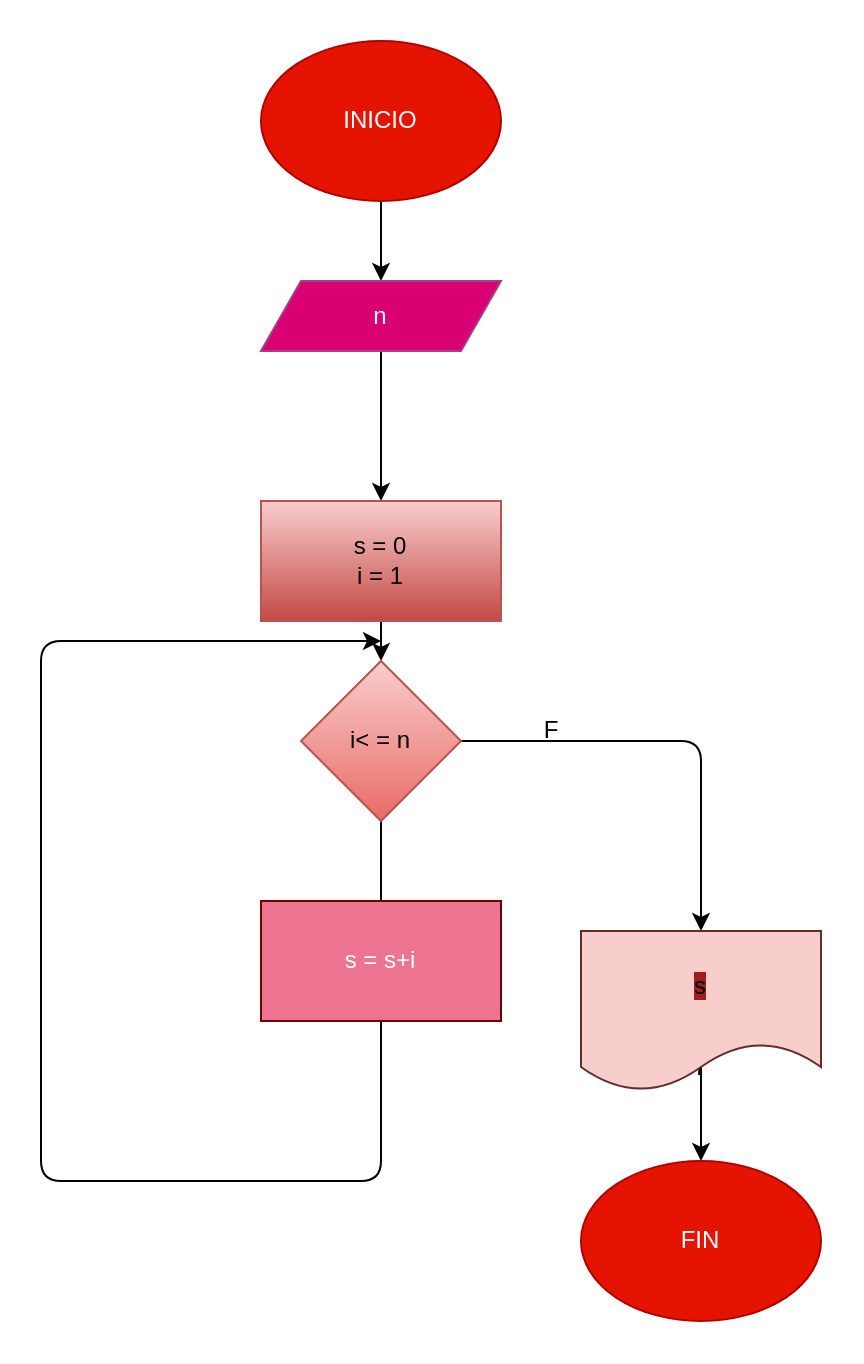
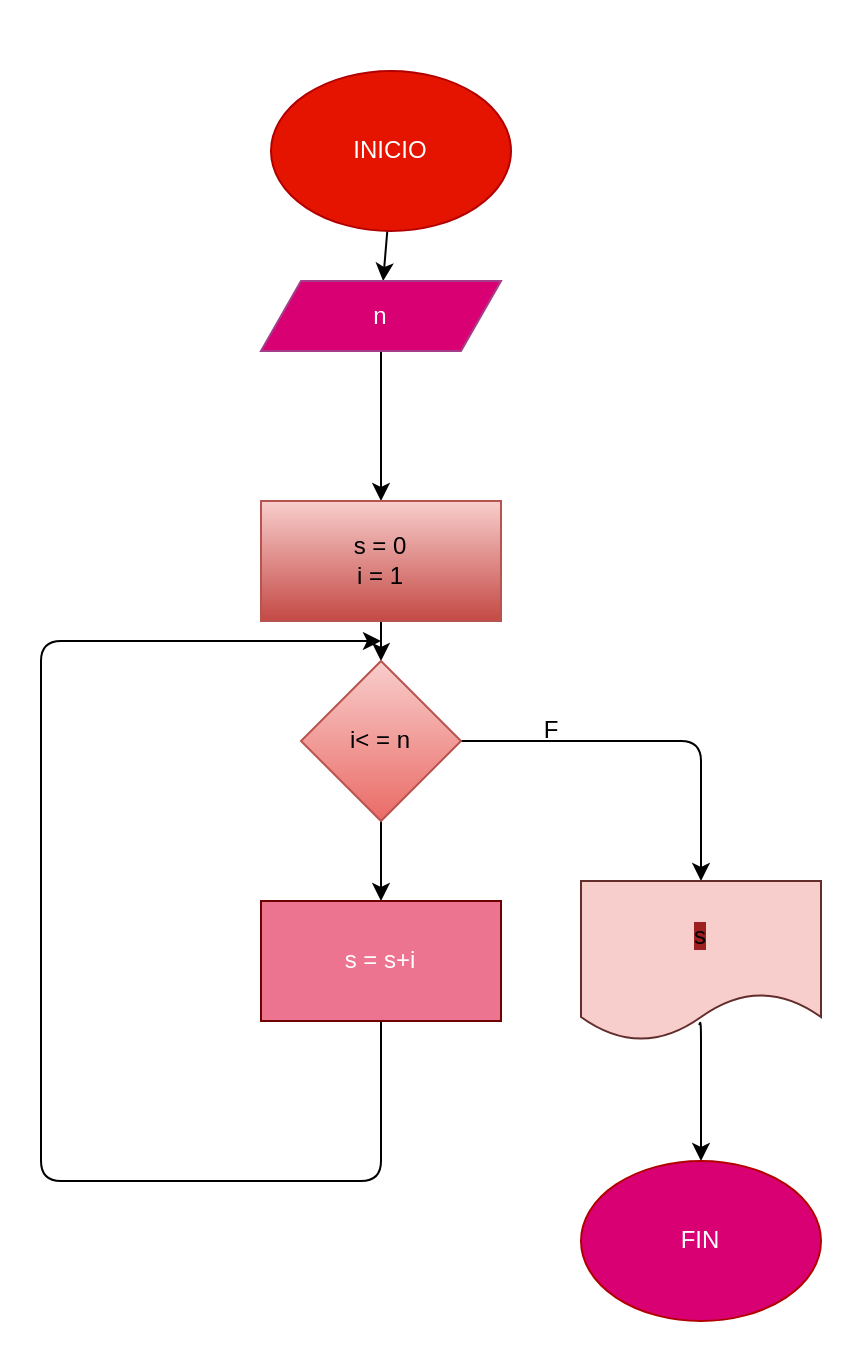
(381, 121) -> (391, 151)
(381, 891) -> (381, 886)
(701, 1011) -> (701, 961)
(701, 1241) -> (701, 1241)
